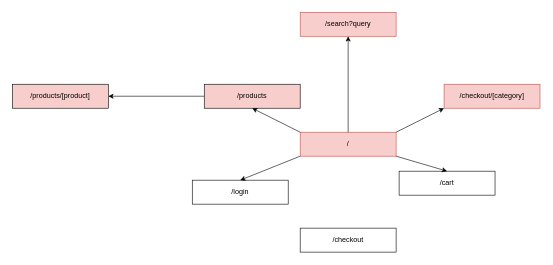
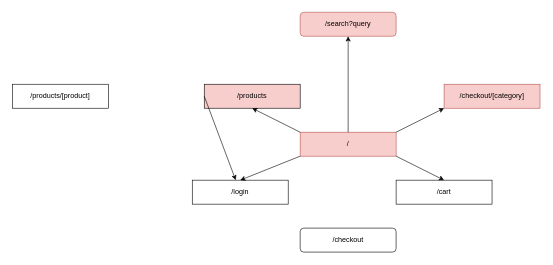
(348, 24) -> (348, 24)
(60, 96) -> (60, 96)
(113, 96) -> (220, 137)
(447, 183) -> (444, 192)
(348, 240) -> (348, 240)
